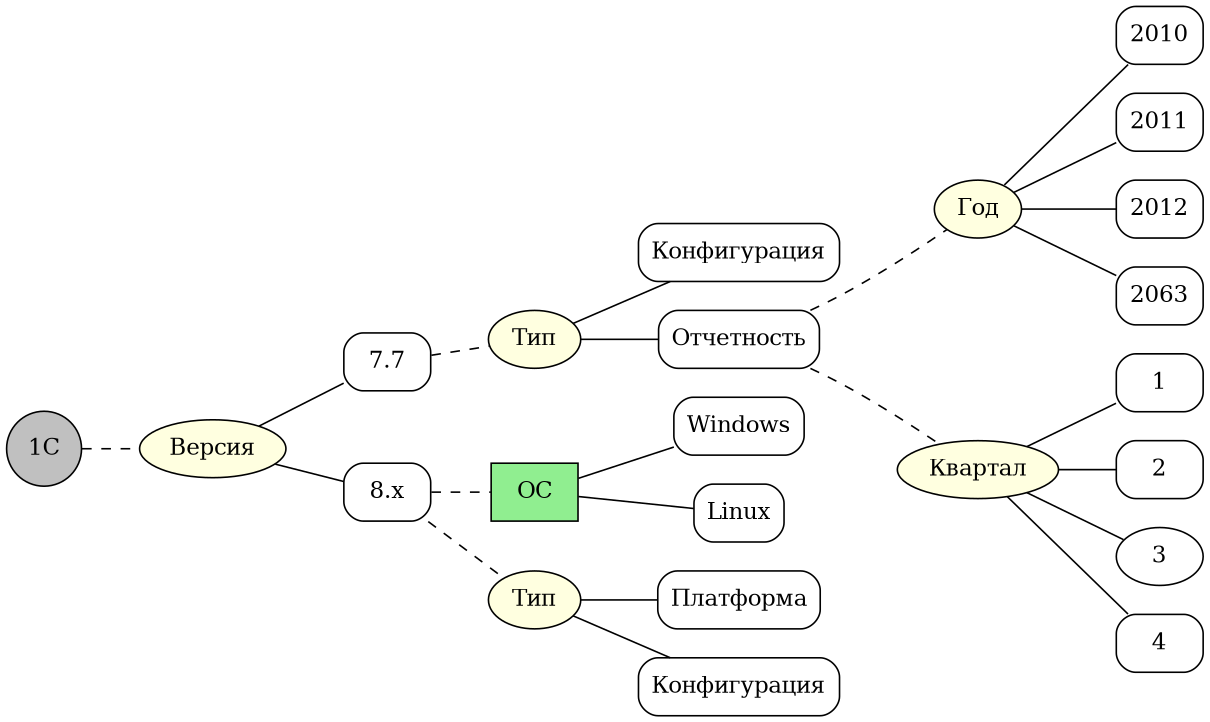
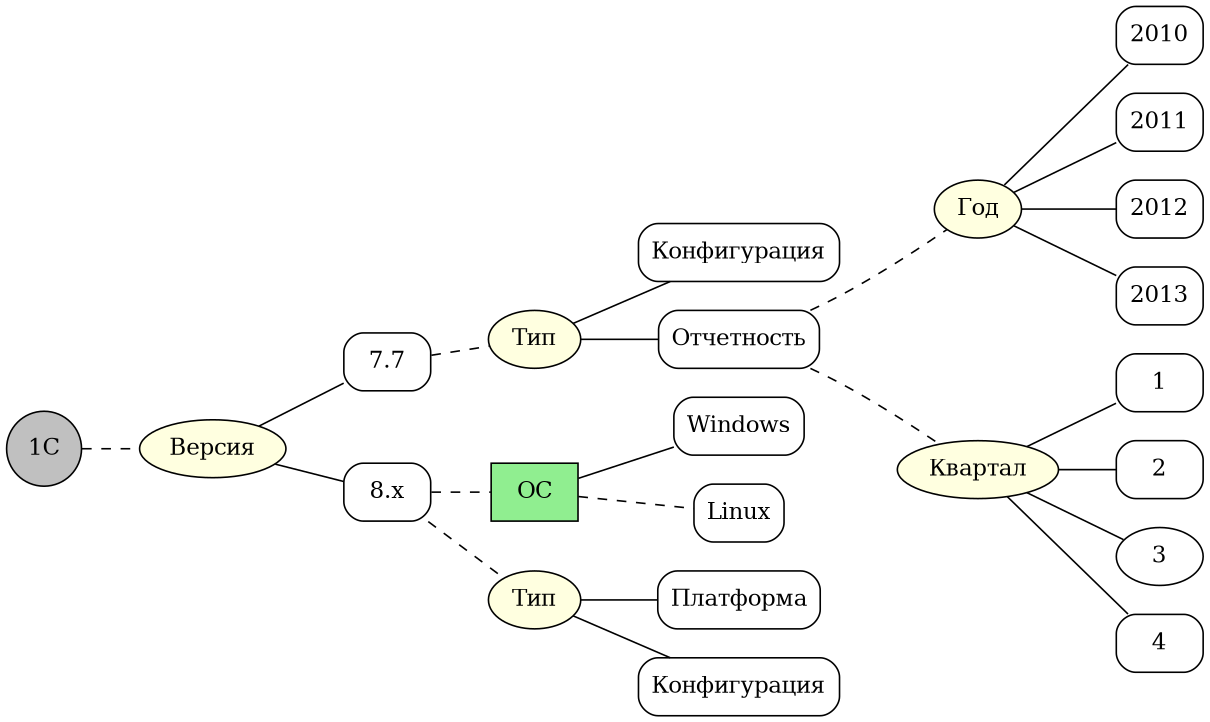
(1160, 296) -> (1160, 296)
(636, 503) -> (636, 503)
